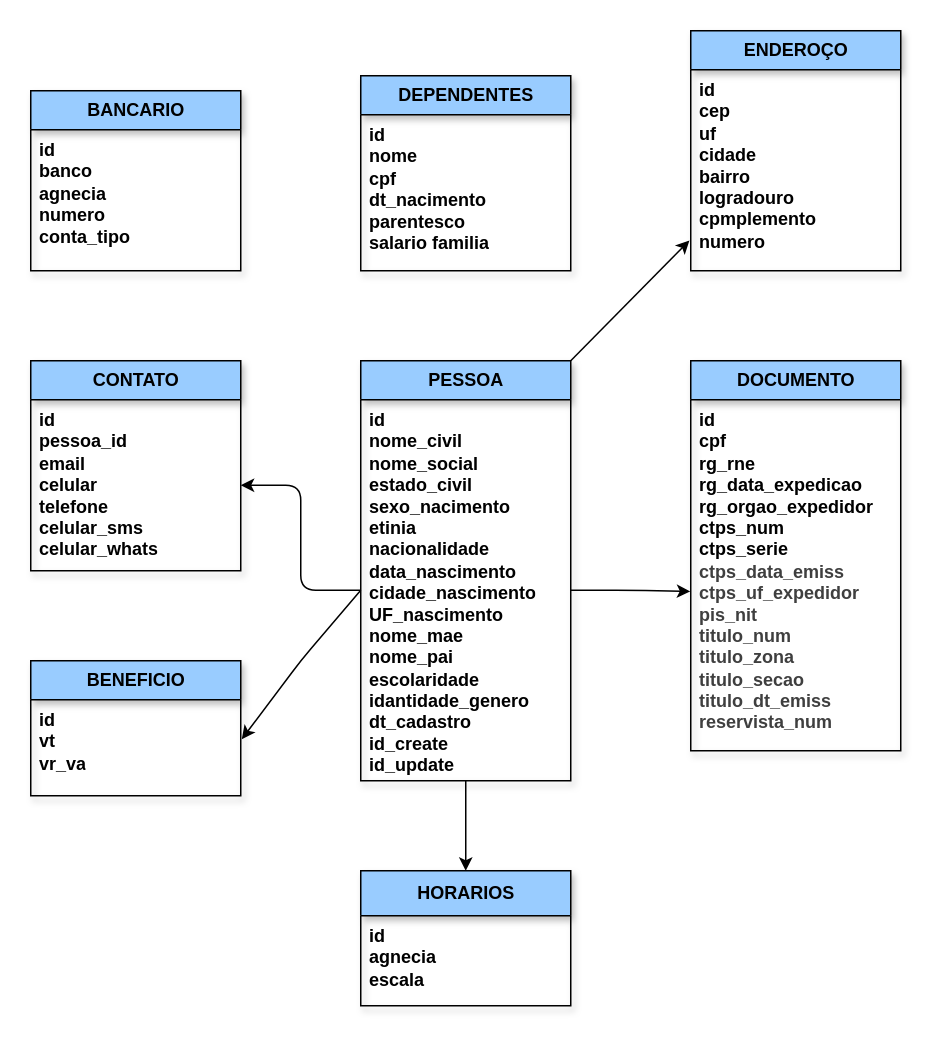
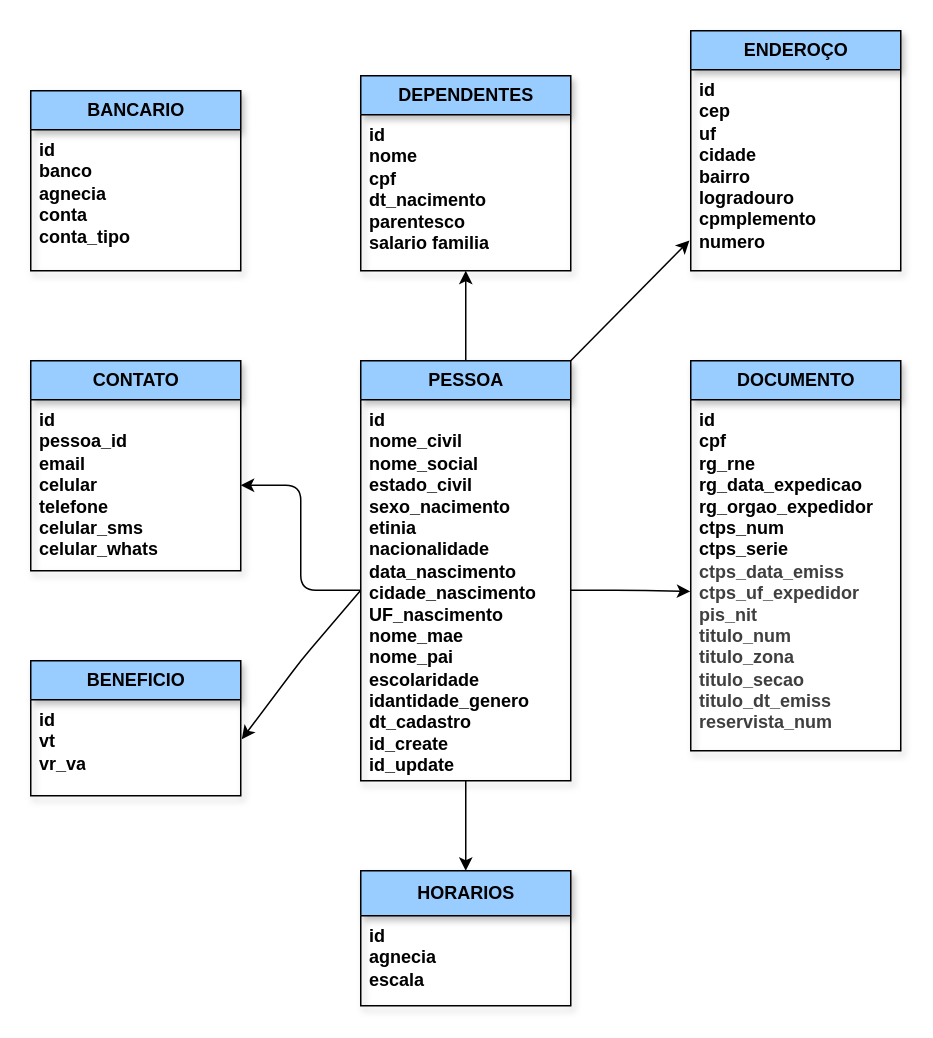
(88, 194) -> (88, 194)
none -> (466, 321)
